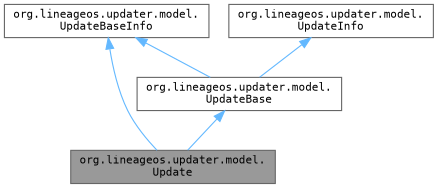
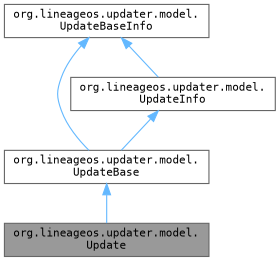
(125, 104) -> (144, 62)
